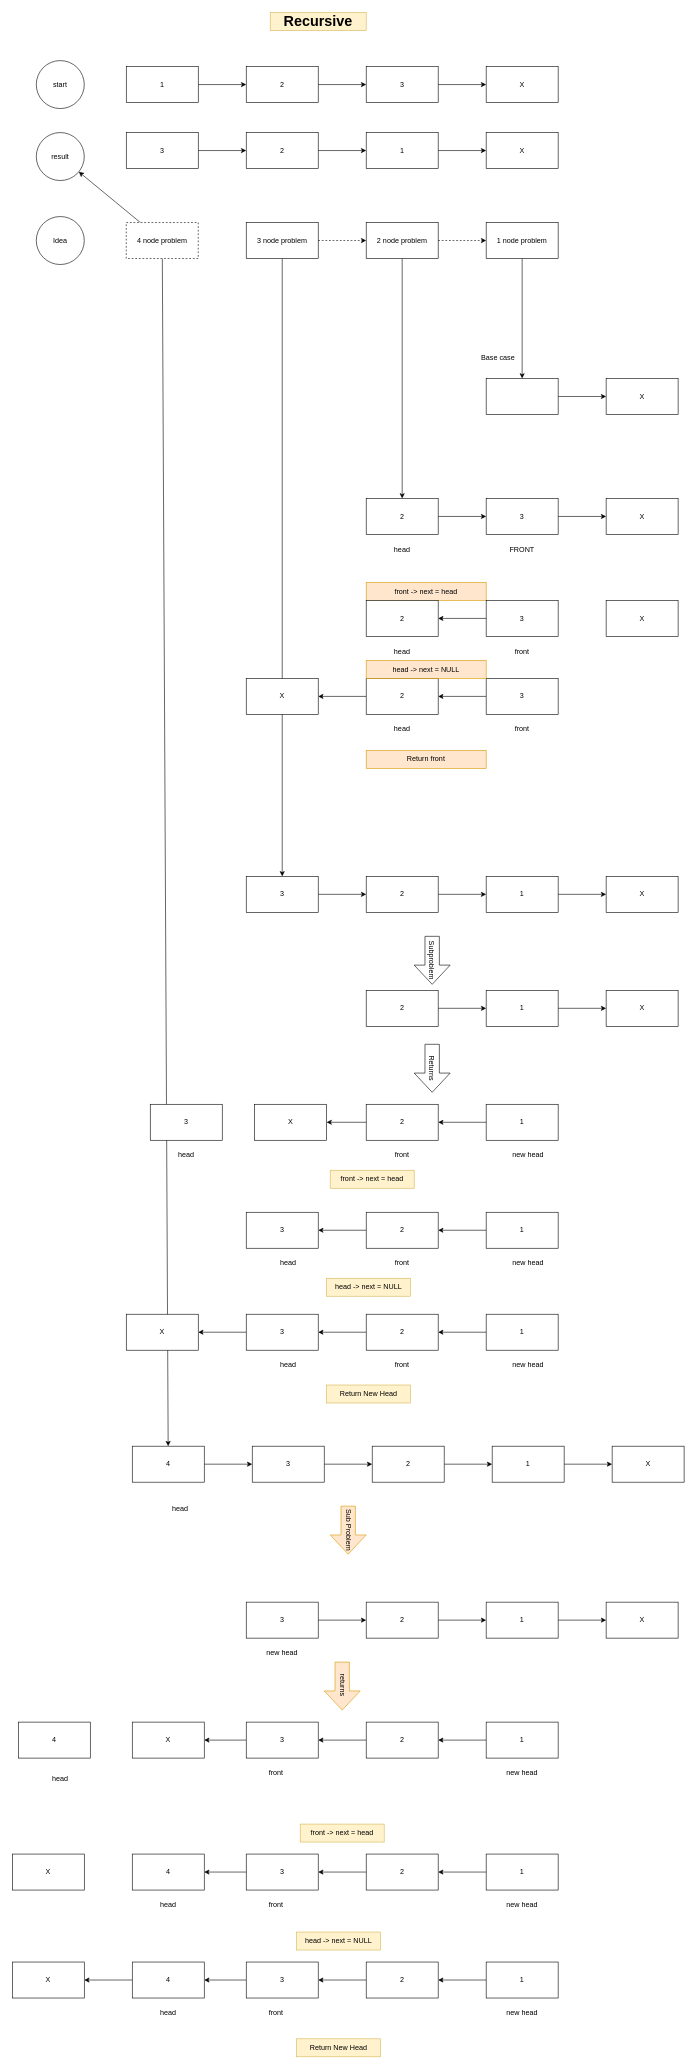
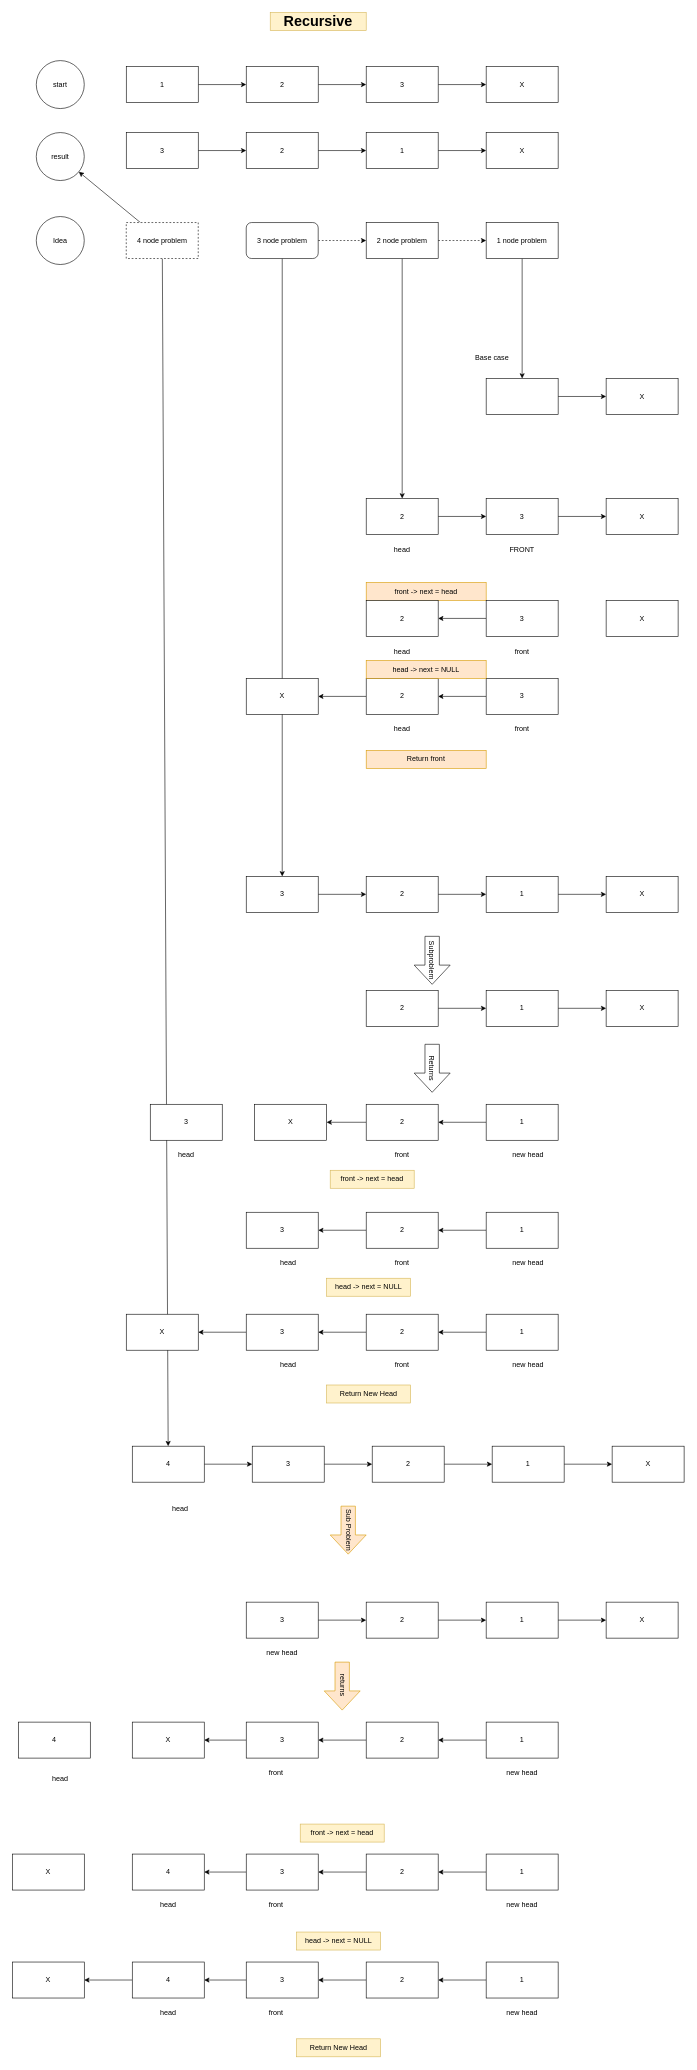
(282, 240) -> (282, 240)
(498, 357) -> (492, 357)
